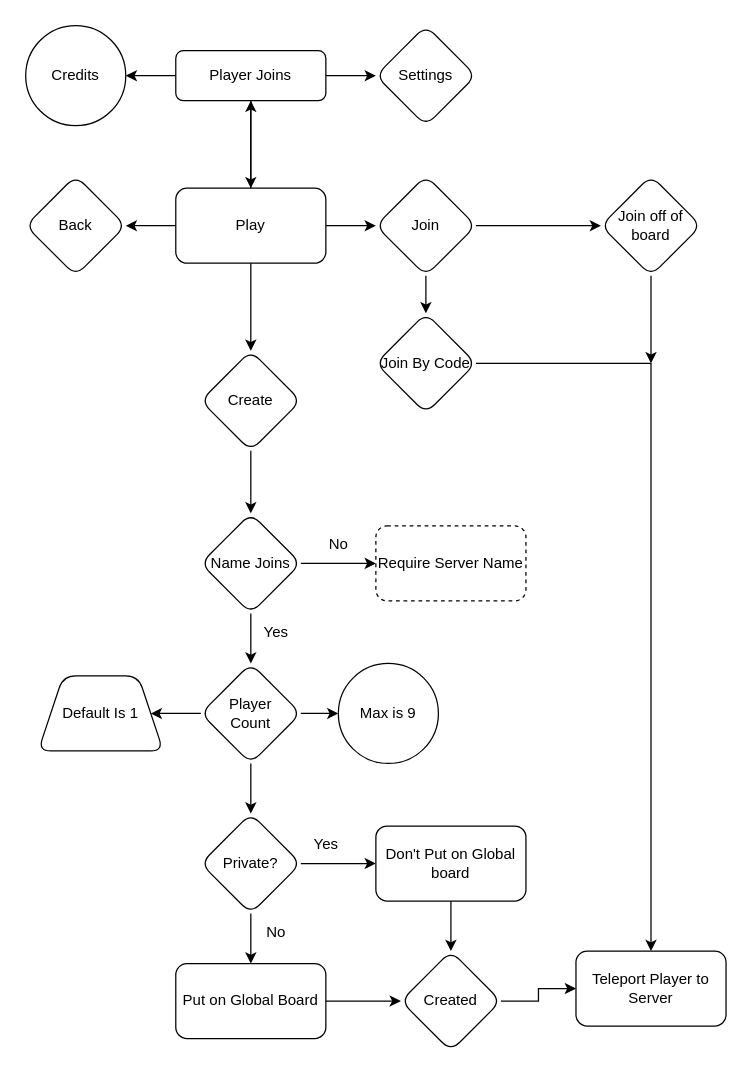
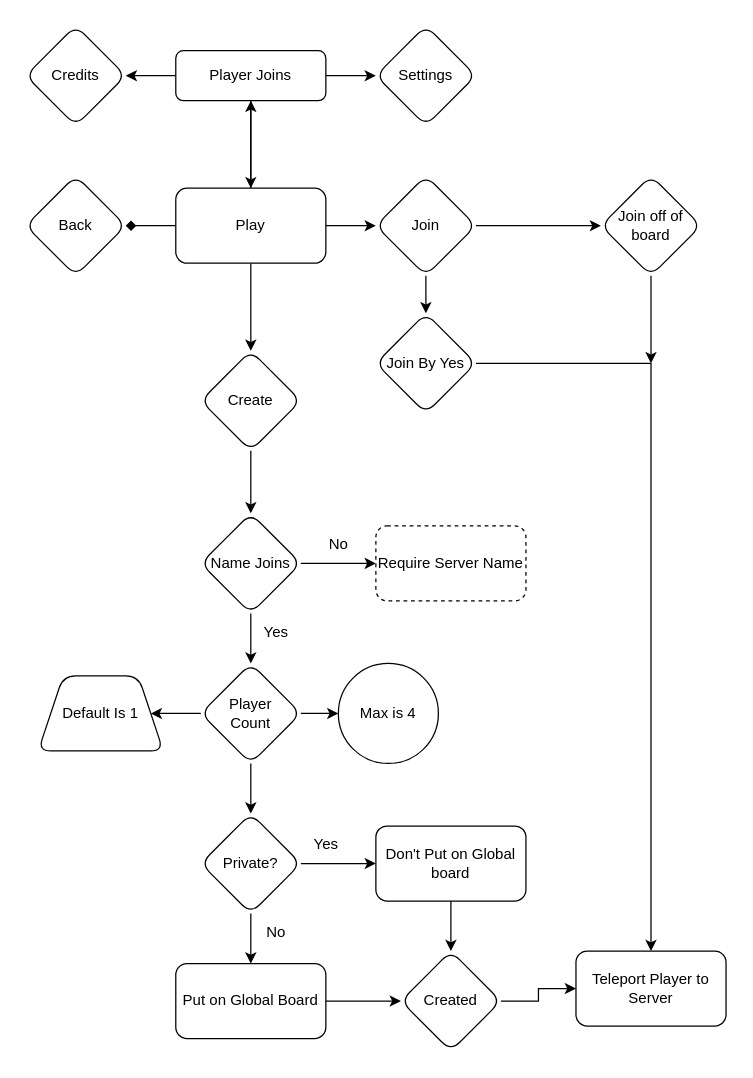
(76, 76) -> (76, 76)
(136, 226) -> (136, 226)
(426, 363) -> (426, 363)
(388, 713) -> (388, 713)
